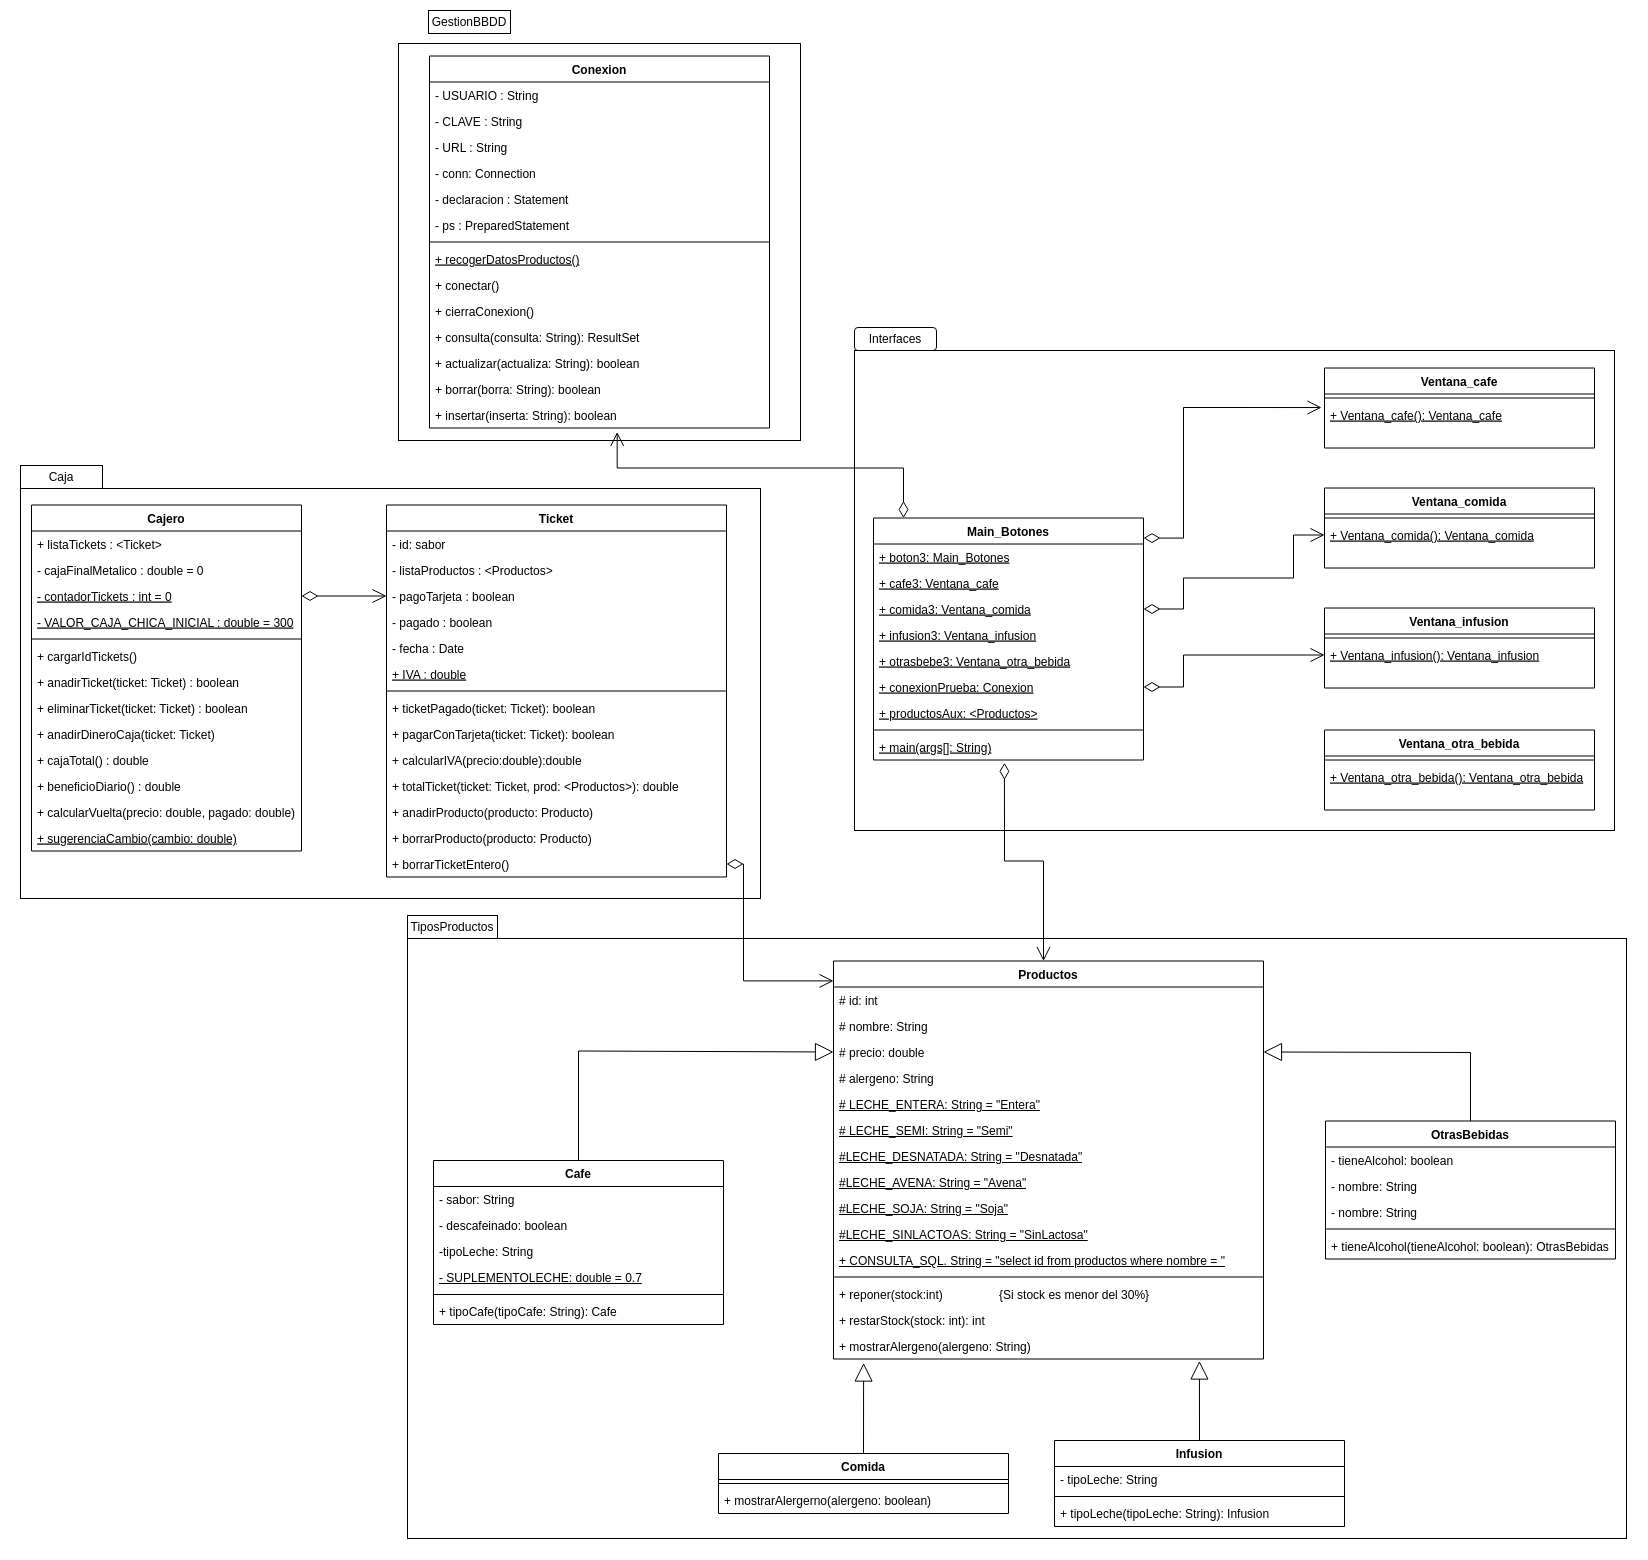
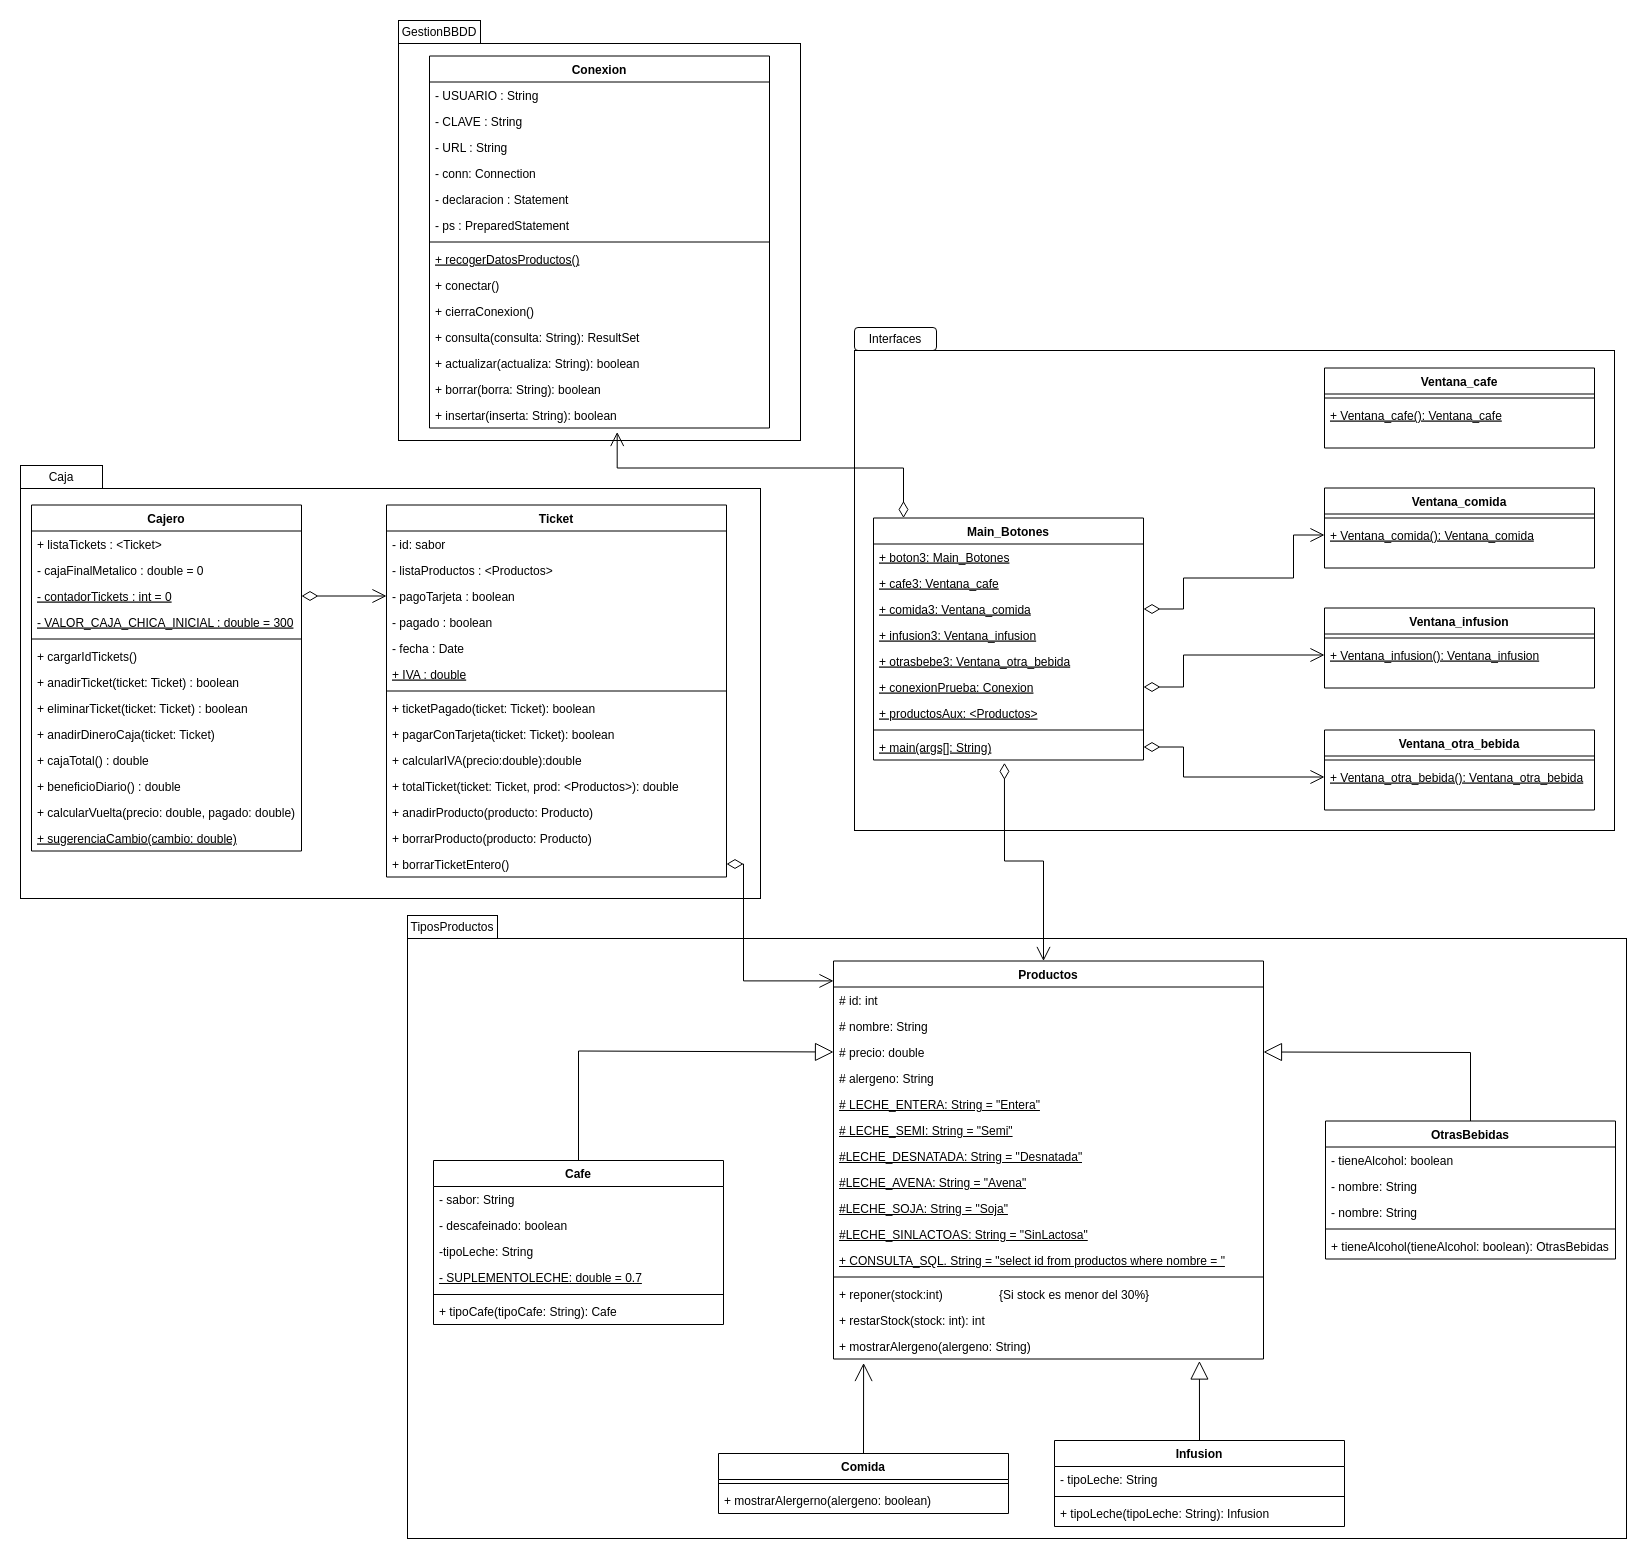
(470, 22) -> (440, 32)
(1184, 418) -> none
none -> (1226, 777)
(864, 1382) -> (864, 1374)
